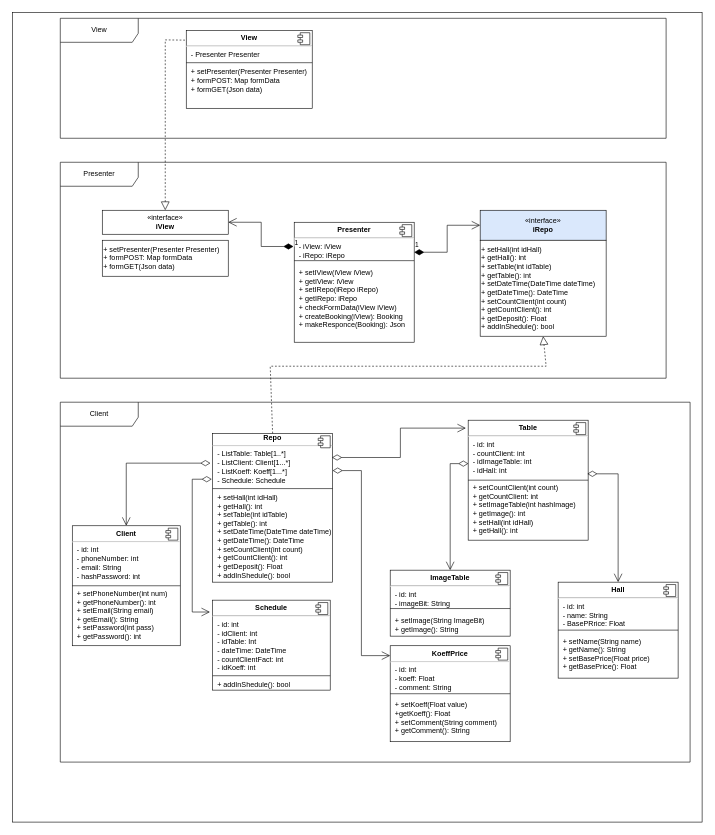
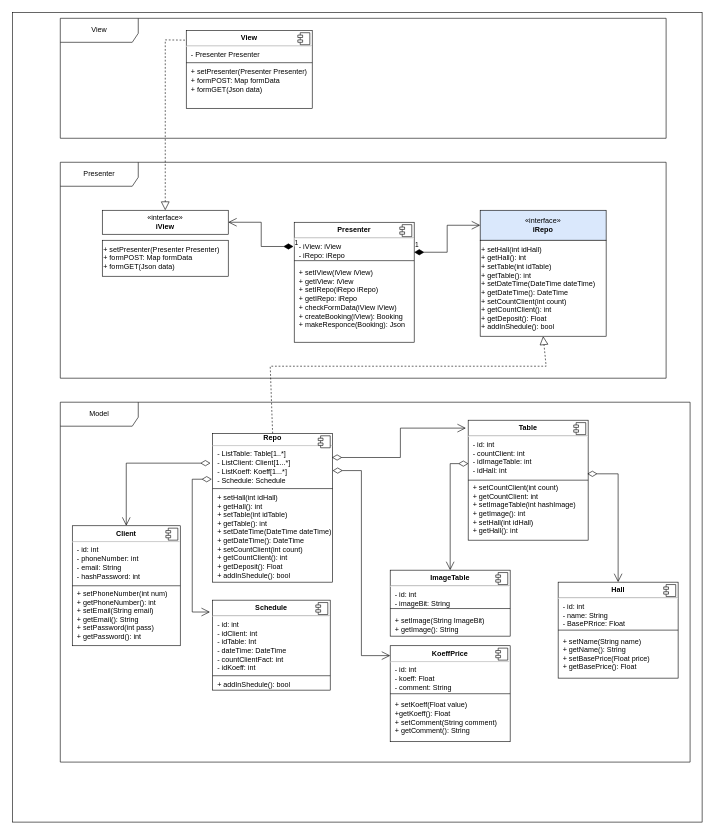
(99, 414) -> (99, 414)
